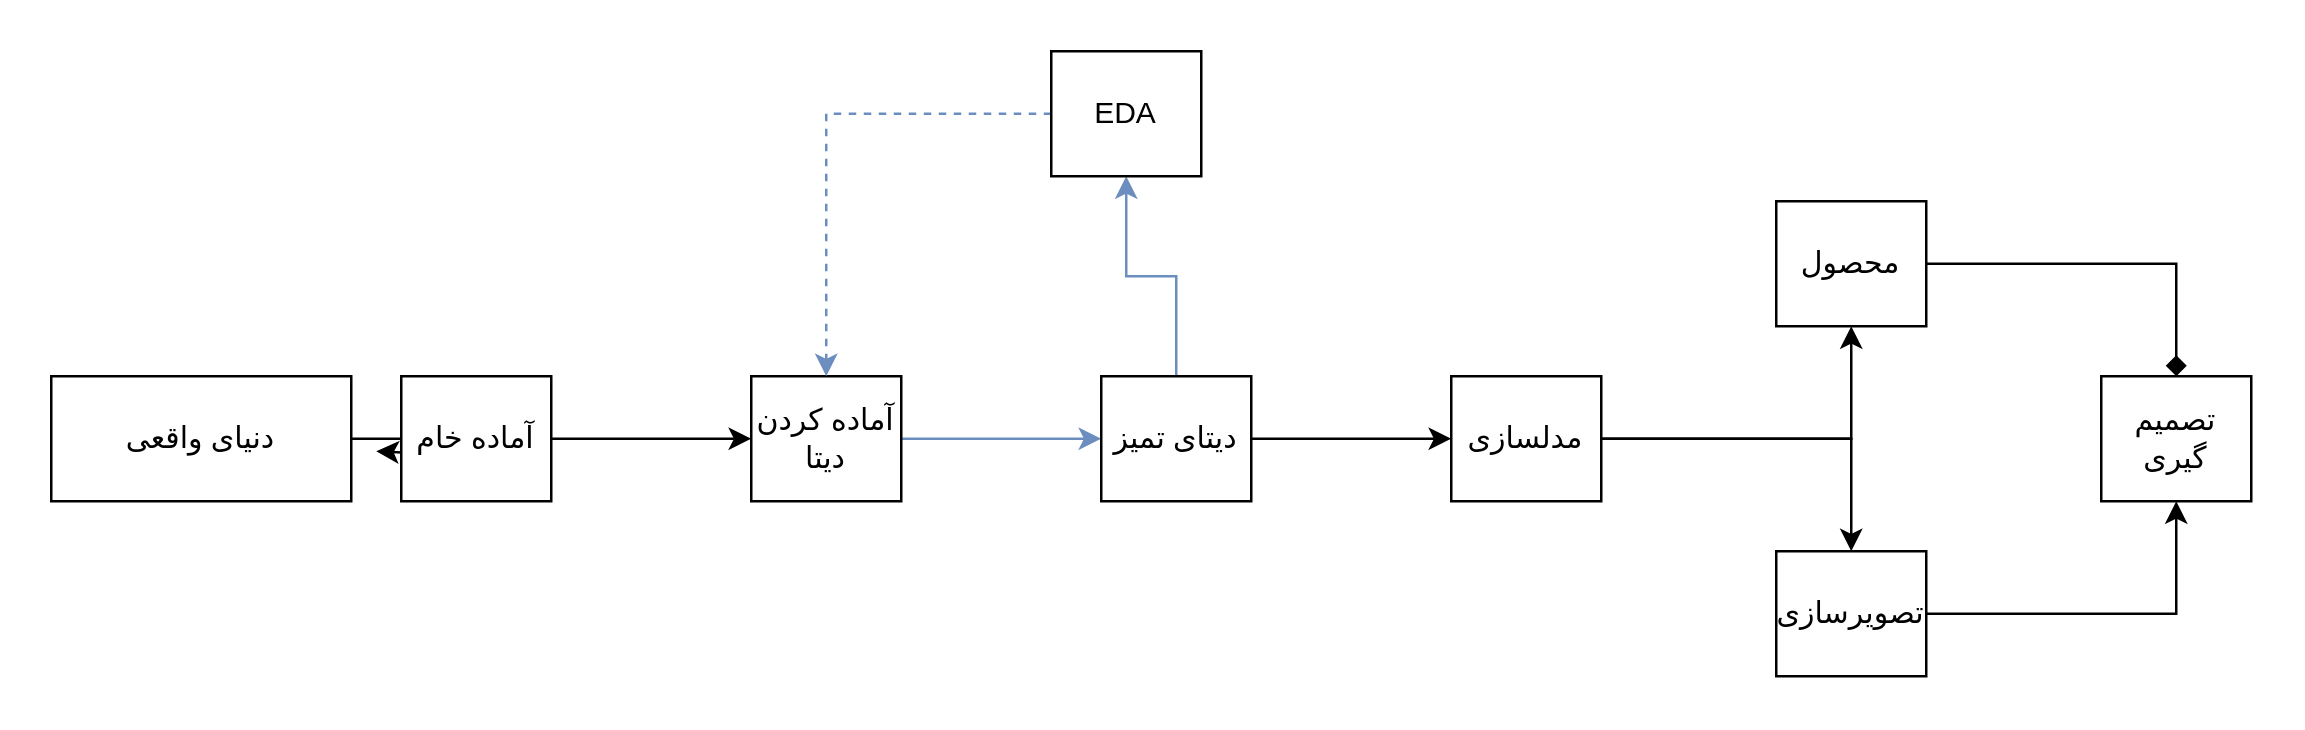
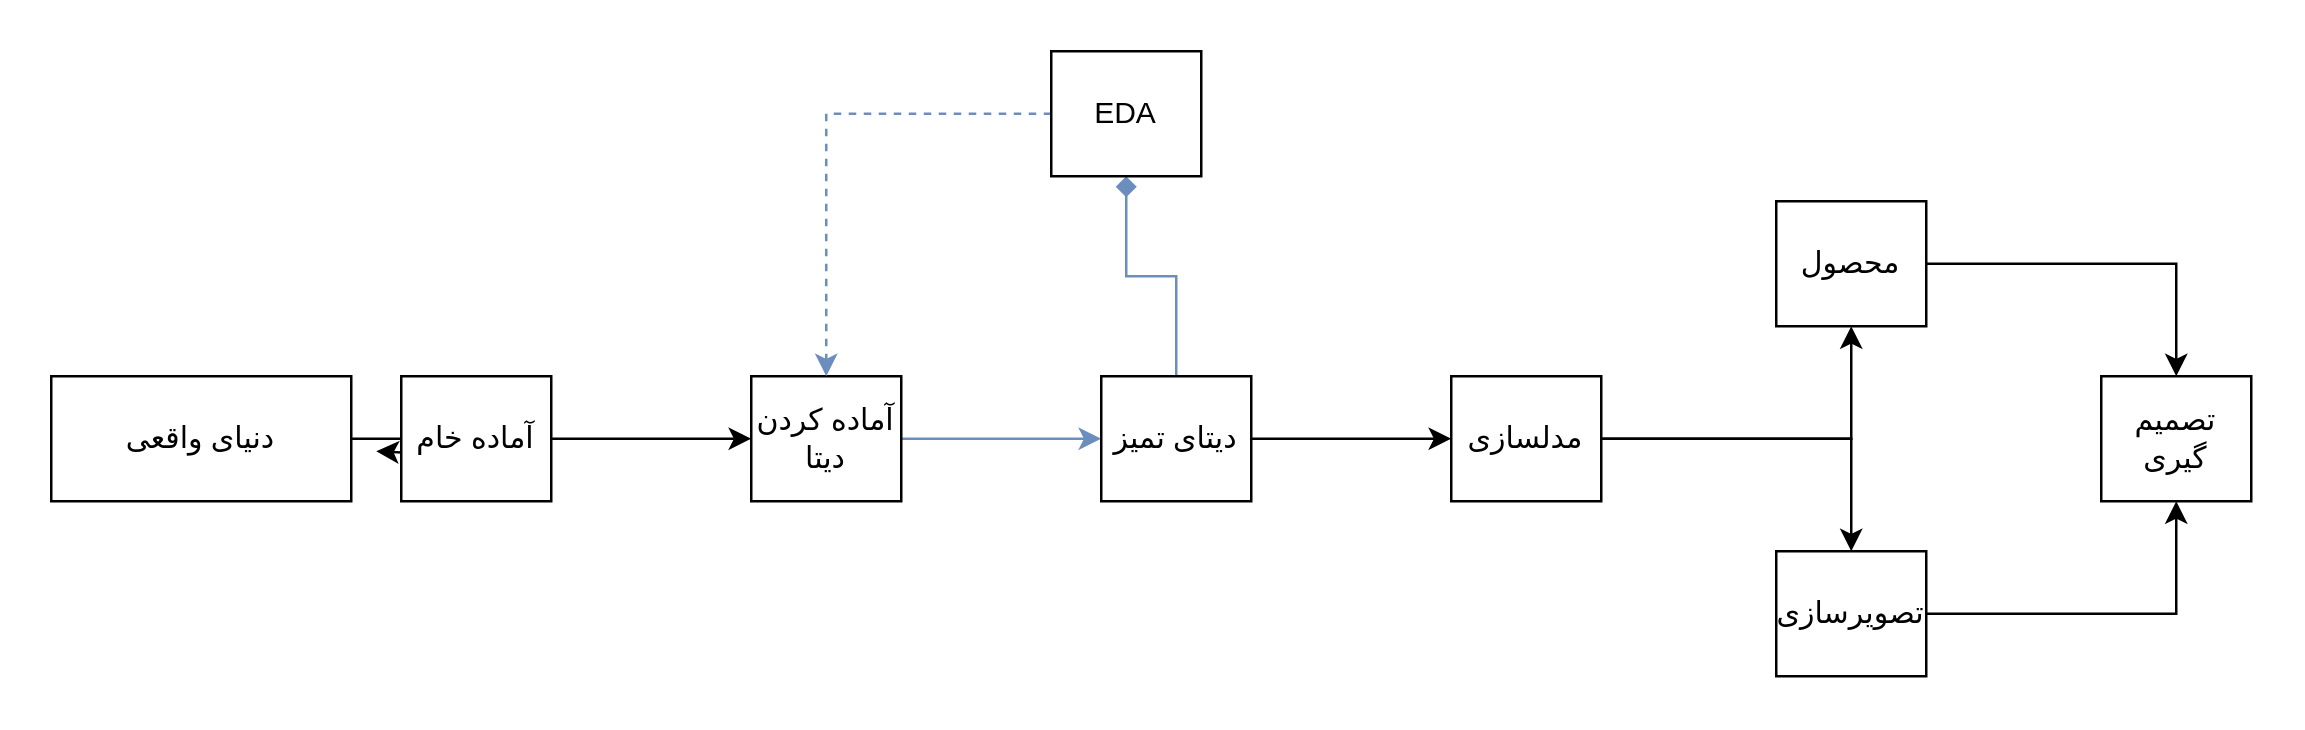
(1126, 195) -> (1126, 197)
(2176, 356) -> (2176, 357)
